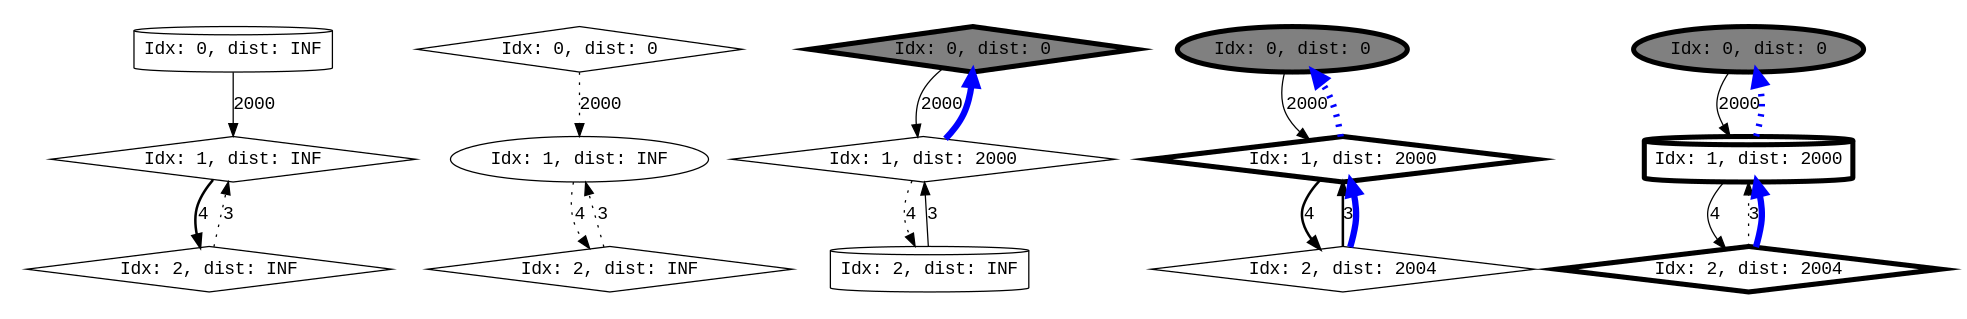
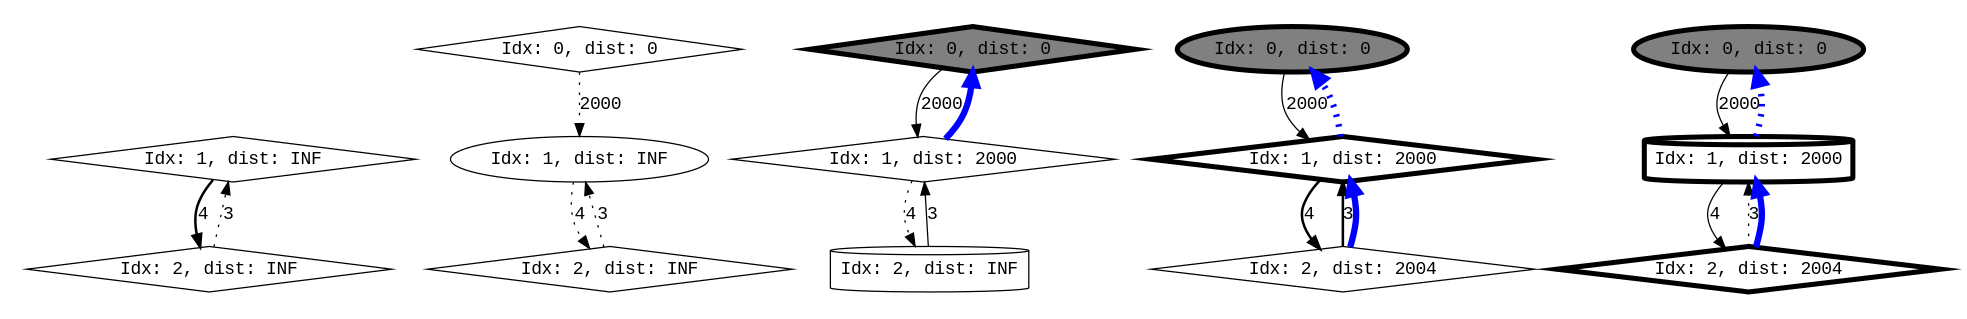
(233, 49) -> none
